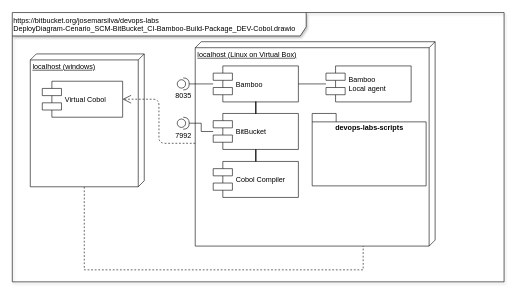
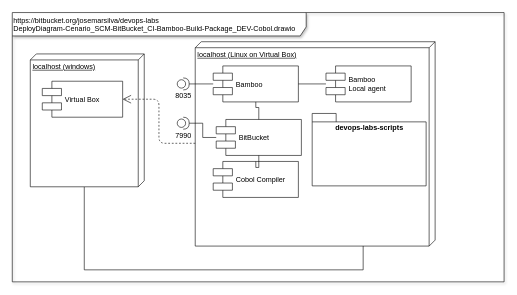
(87, 99) -> (84, 99)
(256, 131) -> (259, 137)
(184, 135) -> (184, 135)
(194, 270) -> (194, 270)
